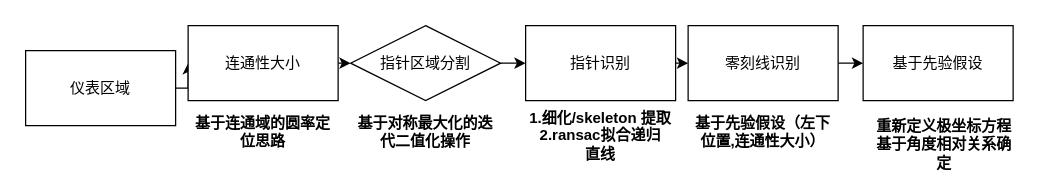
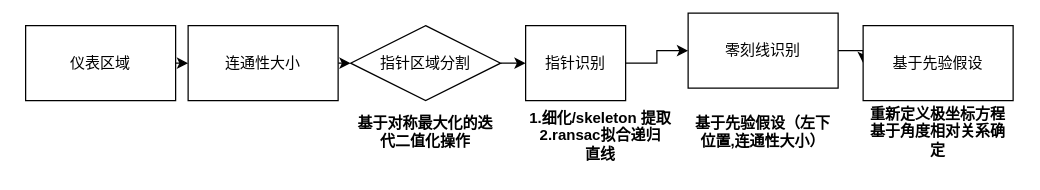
(601, 63) -> (576, 63)
(763, 63) -> (763, 51)
(101, 88) -> (101, 63)
(263, 132) -> none
(944, 144) -> (938, 132)
